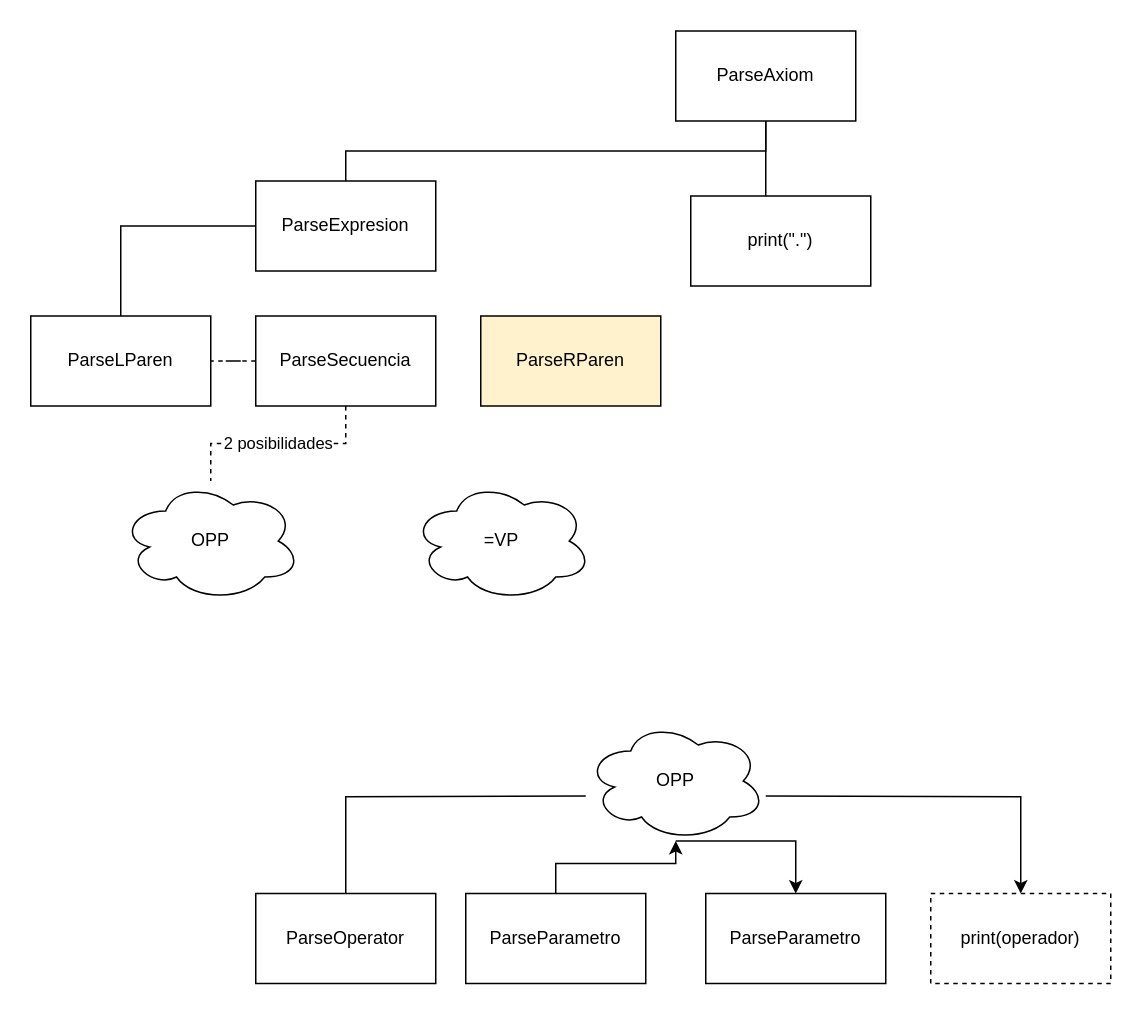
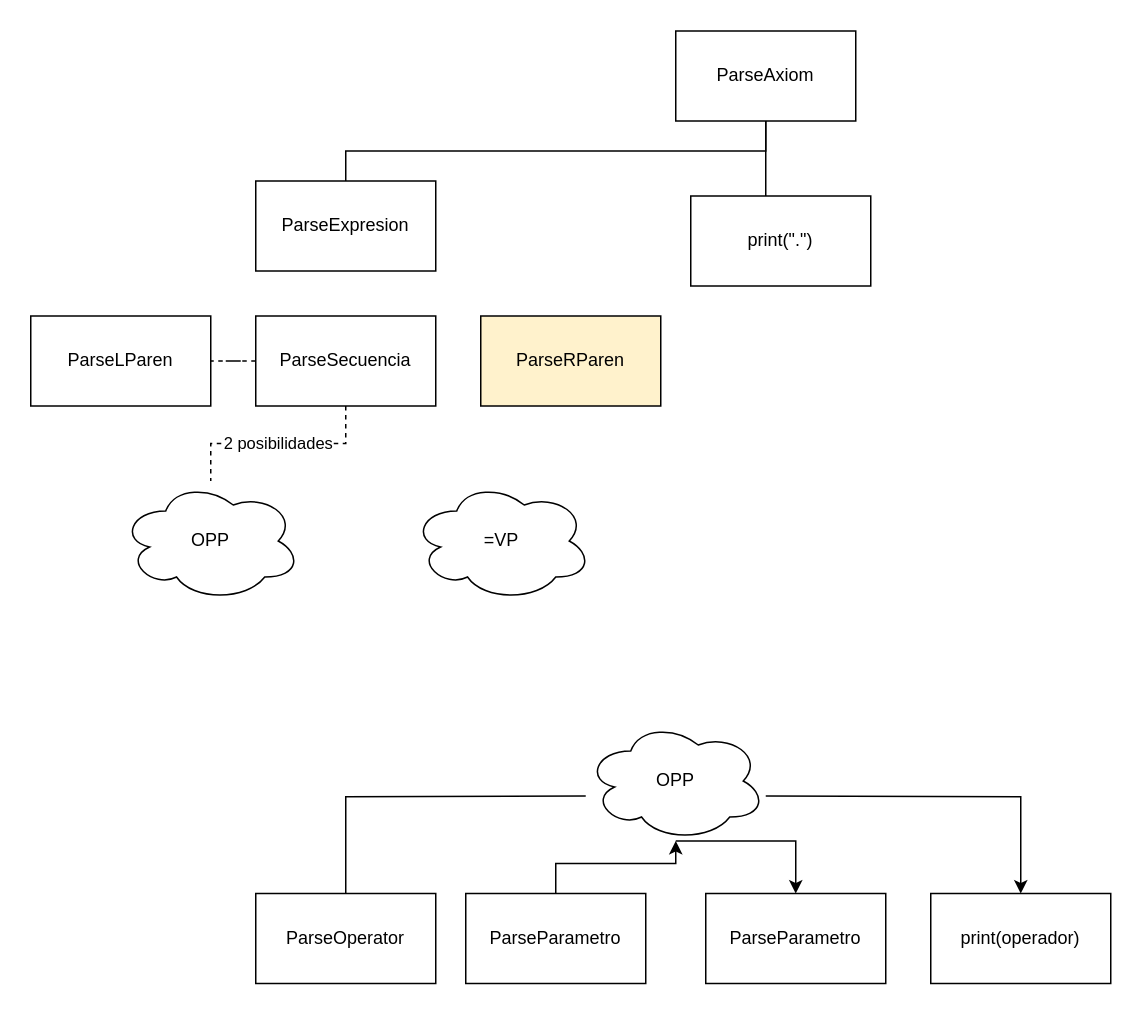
(144, 226) -> none
(1021, 938) -> (1021, 938)
